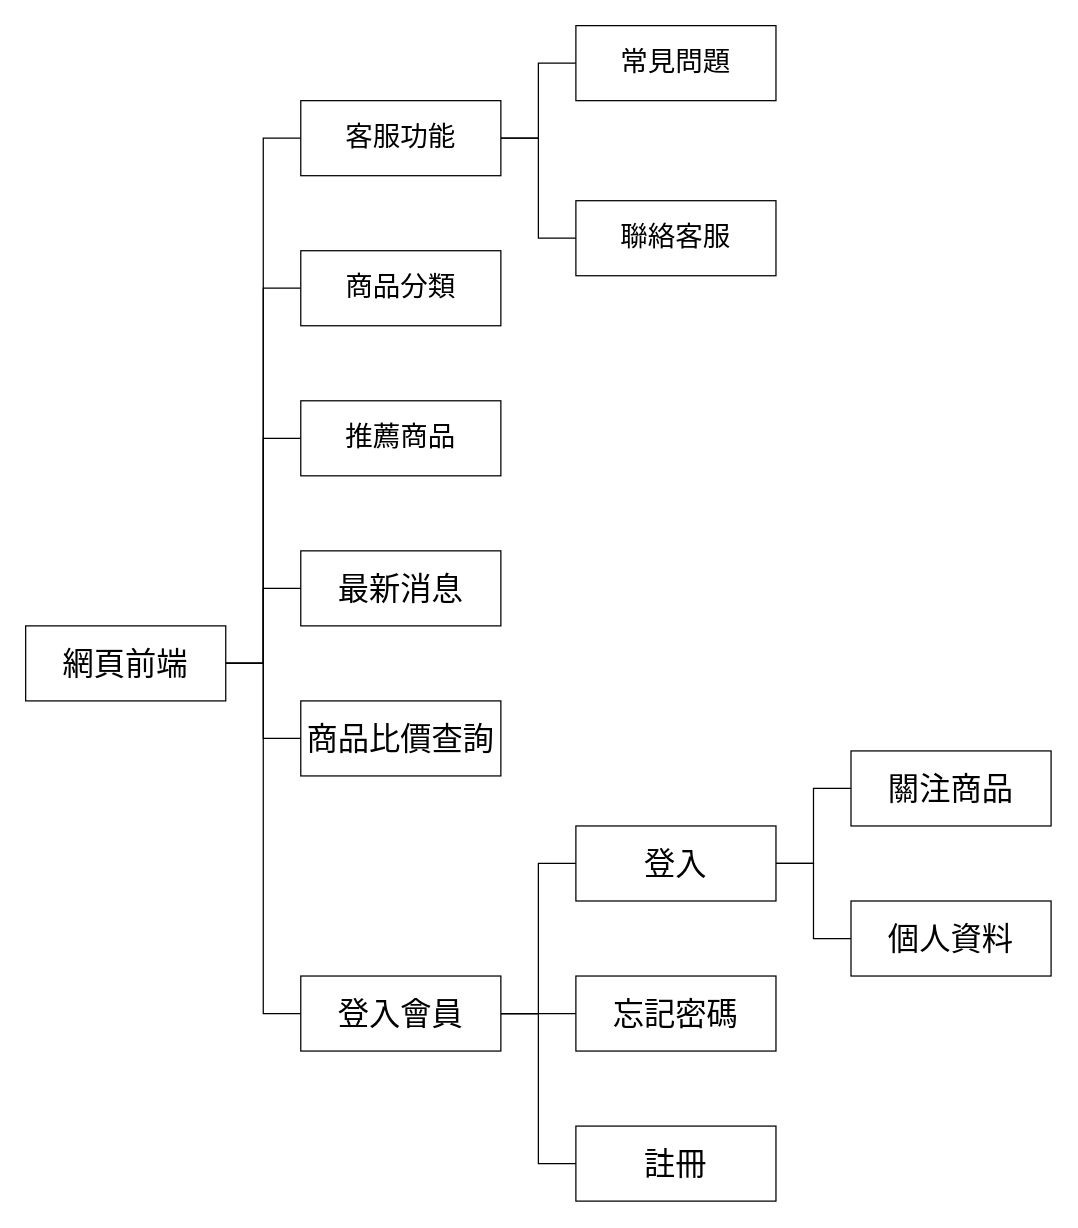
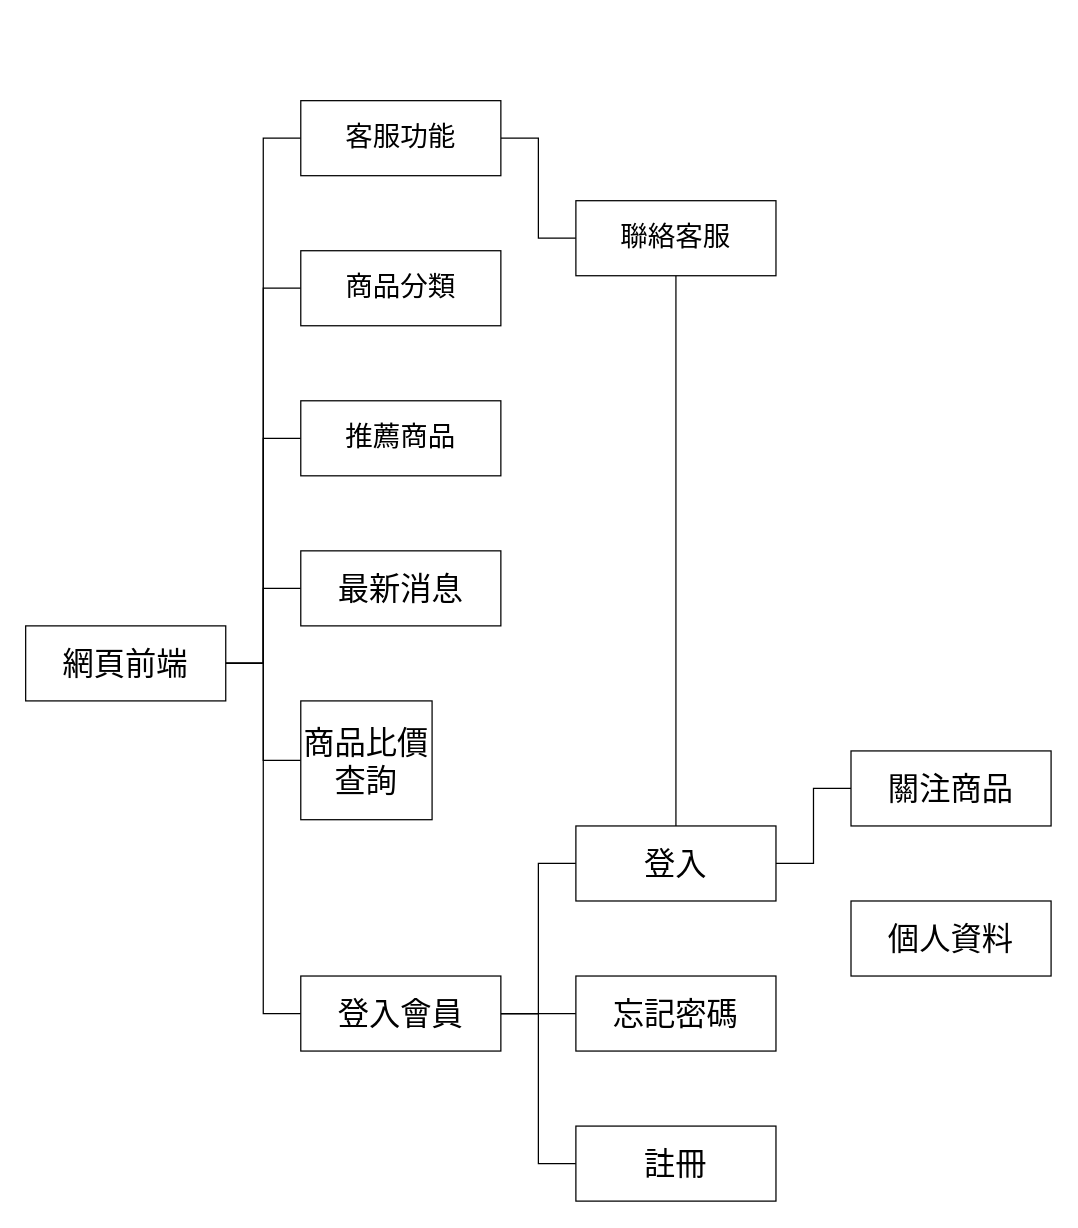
(676, 63) -> none
(538, 81) -> none
(401, 738) -> (366, 760)
(813, 920) -> (676, 551)
